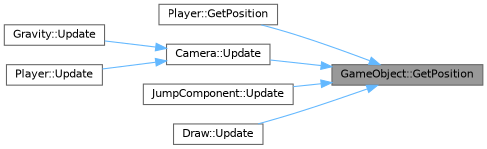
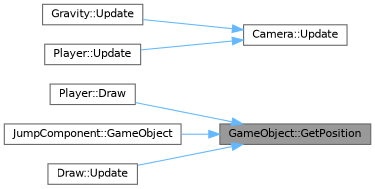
(218, 15) -> (93, 94)
(296, 63) -> none
(218, 94) -> (93, 134)
